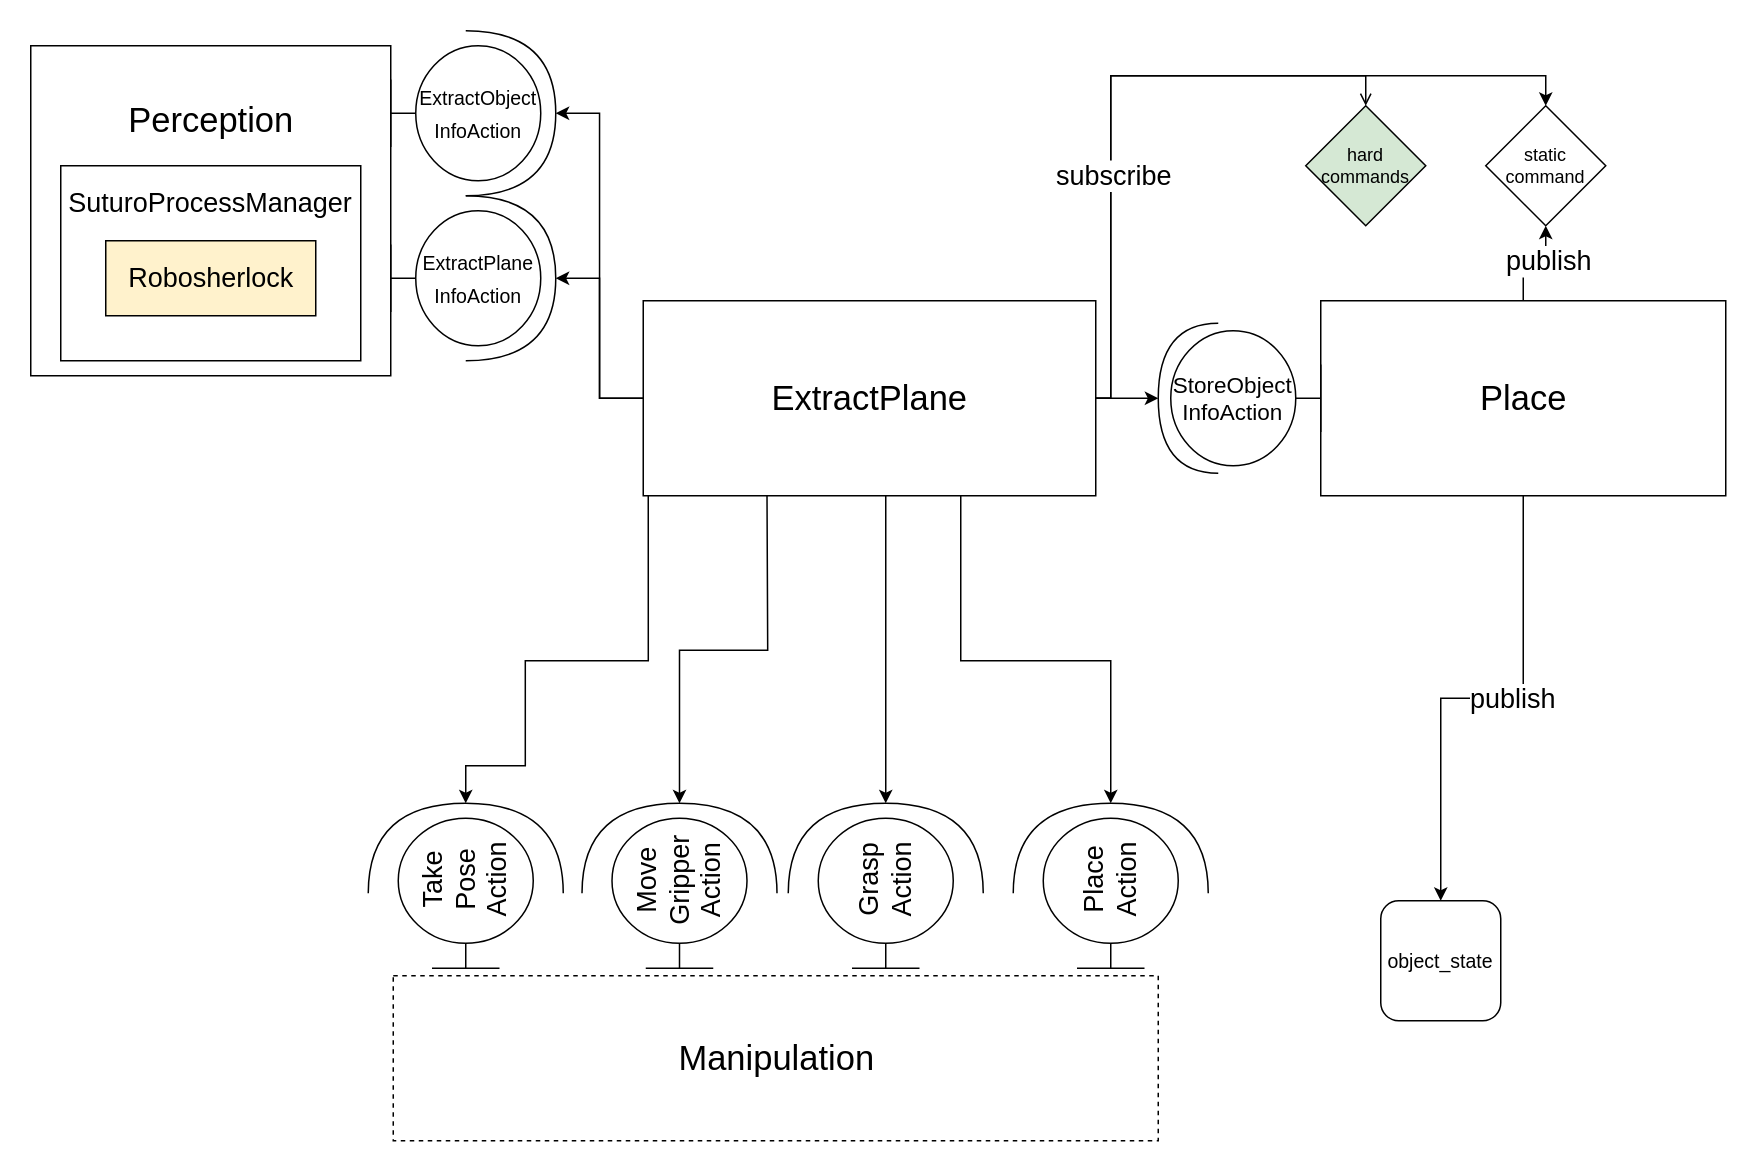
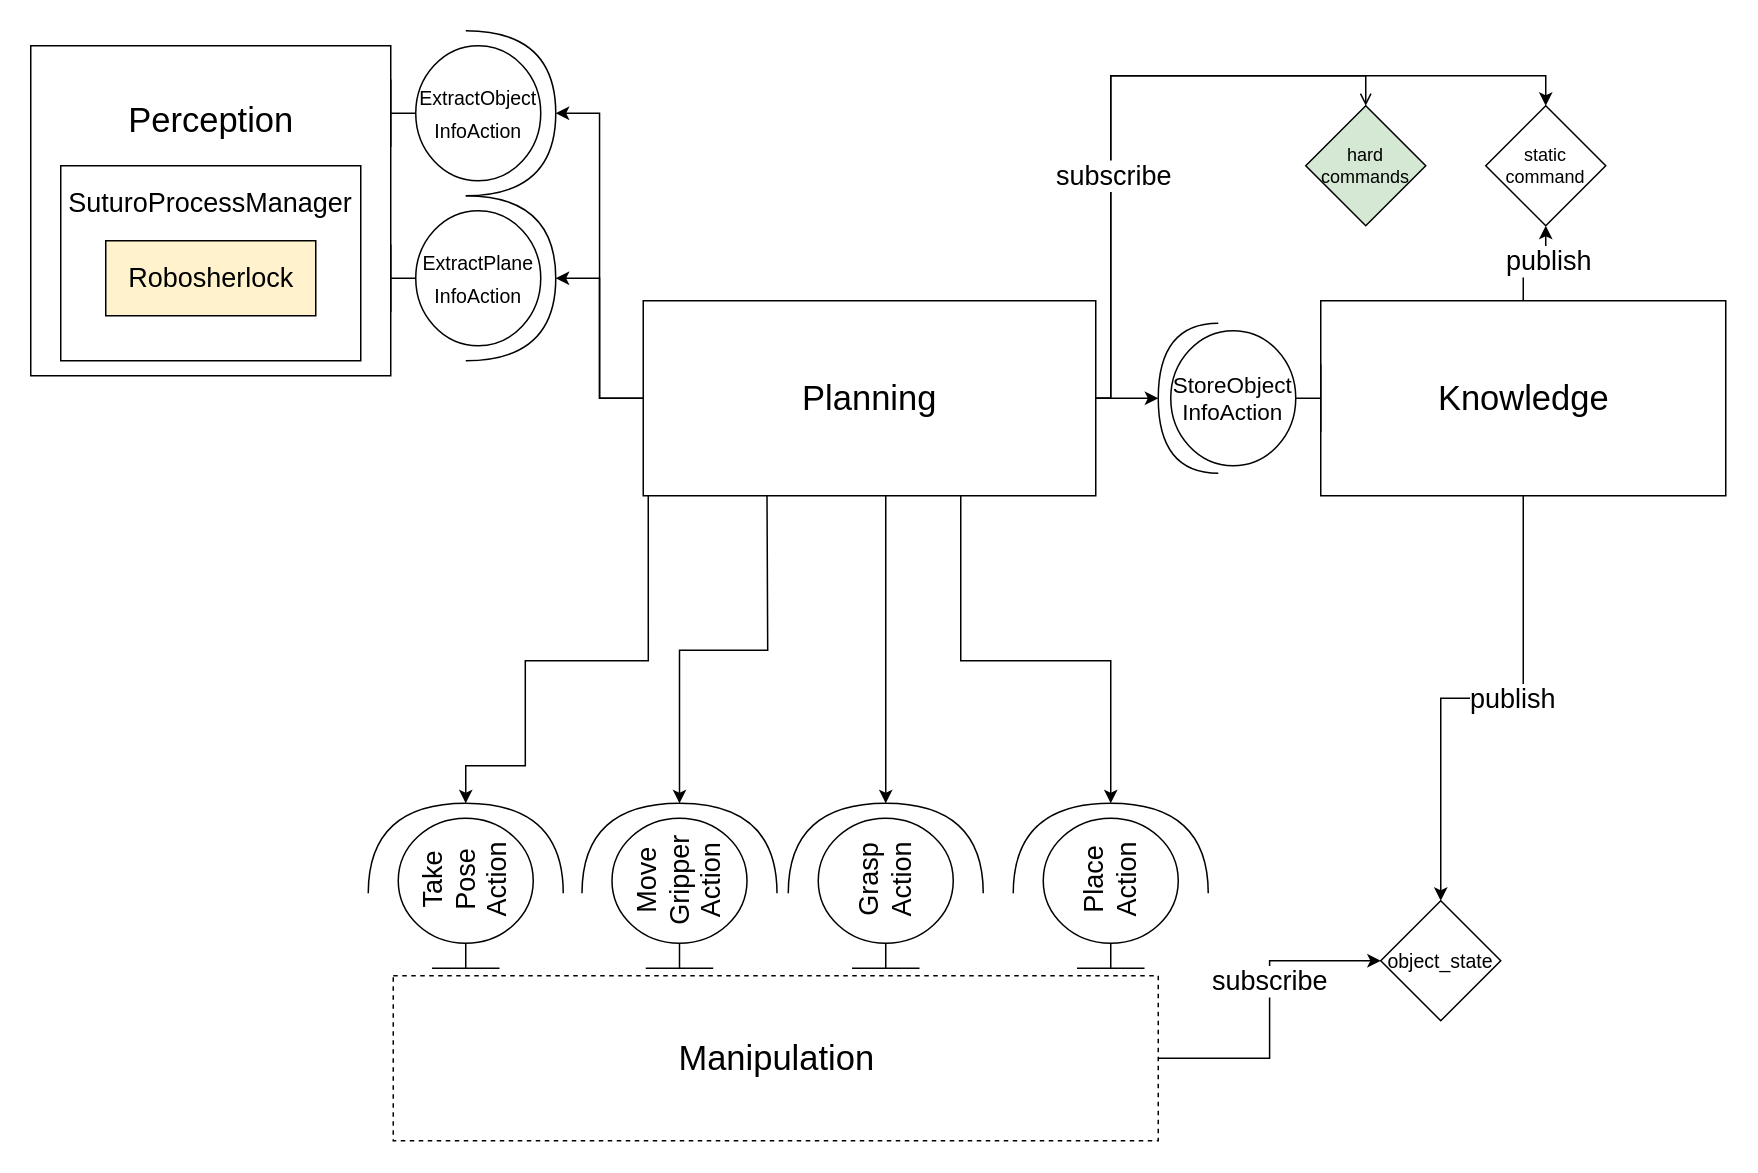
(870, 398) -> (870, 398)
(1524, 398) -> (1524, 398)
(1441, 961) -> (1441, 961)
none -> (1270, 1015)
